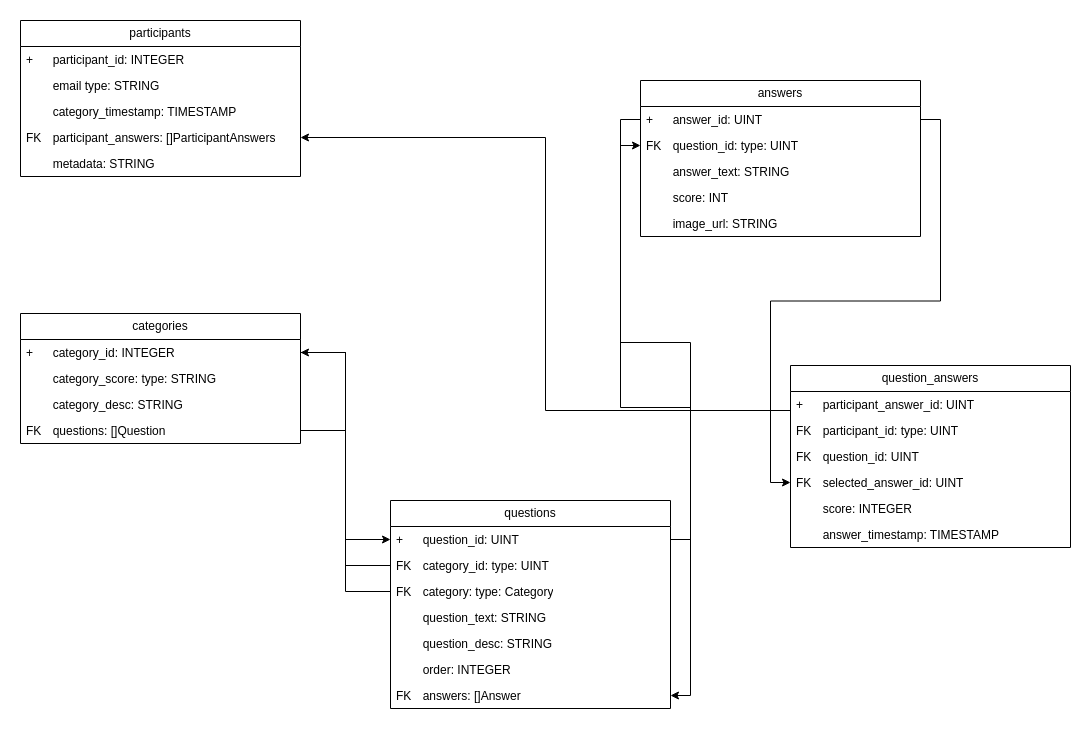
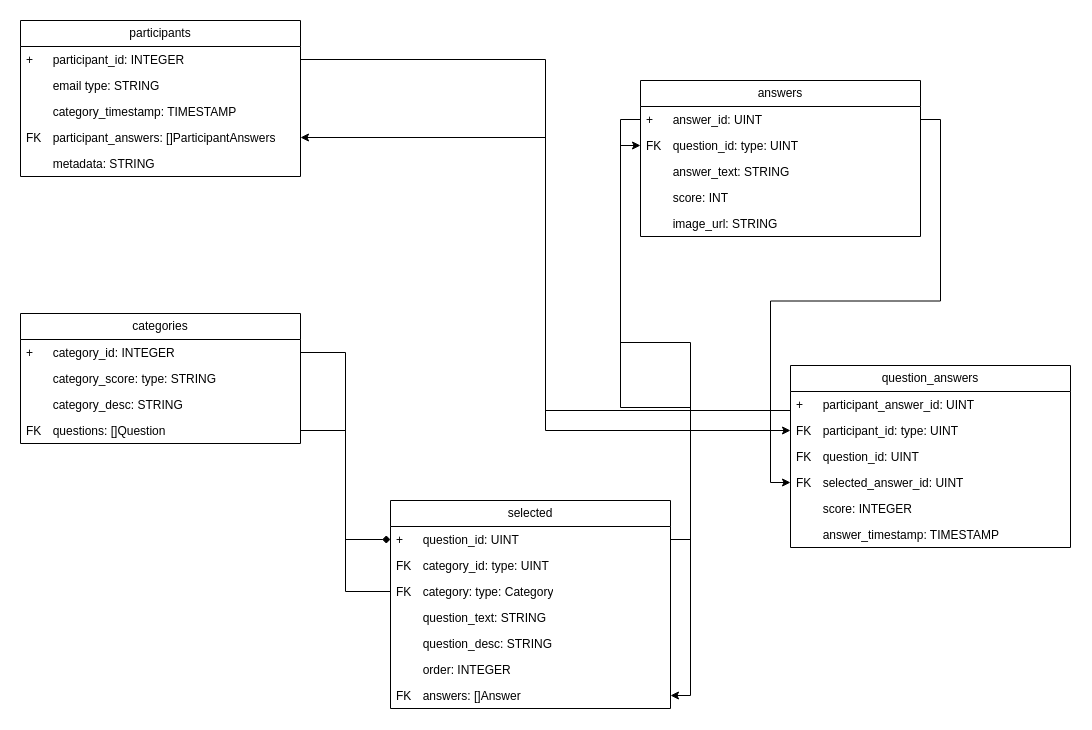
none -> (462, 60)
(531, 514) -> (531, 514)
(382, 540) -> (381, 540)
(370, 566) -> none
